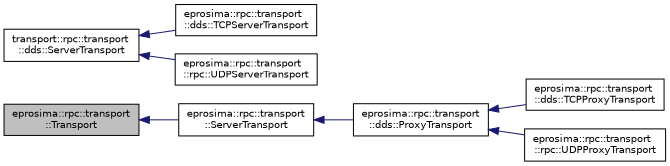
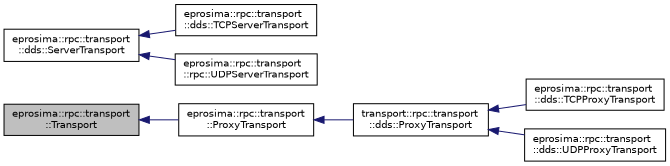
(71, 45) -> (71, 45)
(246, 120) -> (246, 120)
(421, 120) -> (421, 120)
(595, 145) -> (595, 145)
